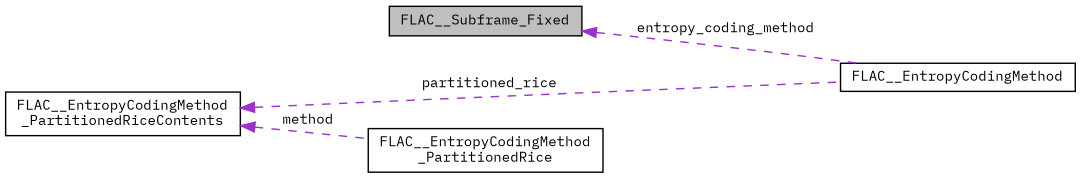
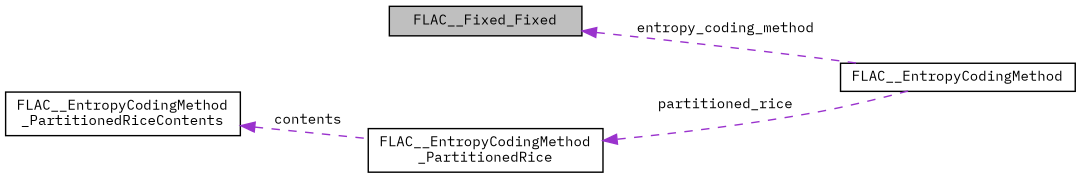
(486, 21) -> (486, 21)
(548, 94) -> (764, 121)
(304, 120) -> (304, 120)
